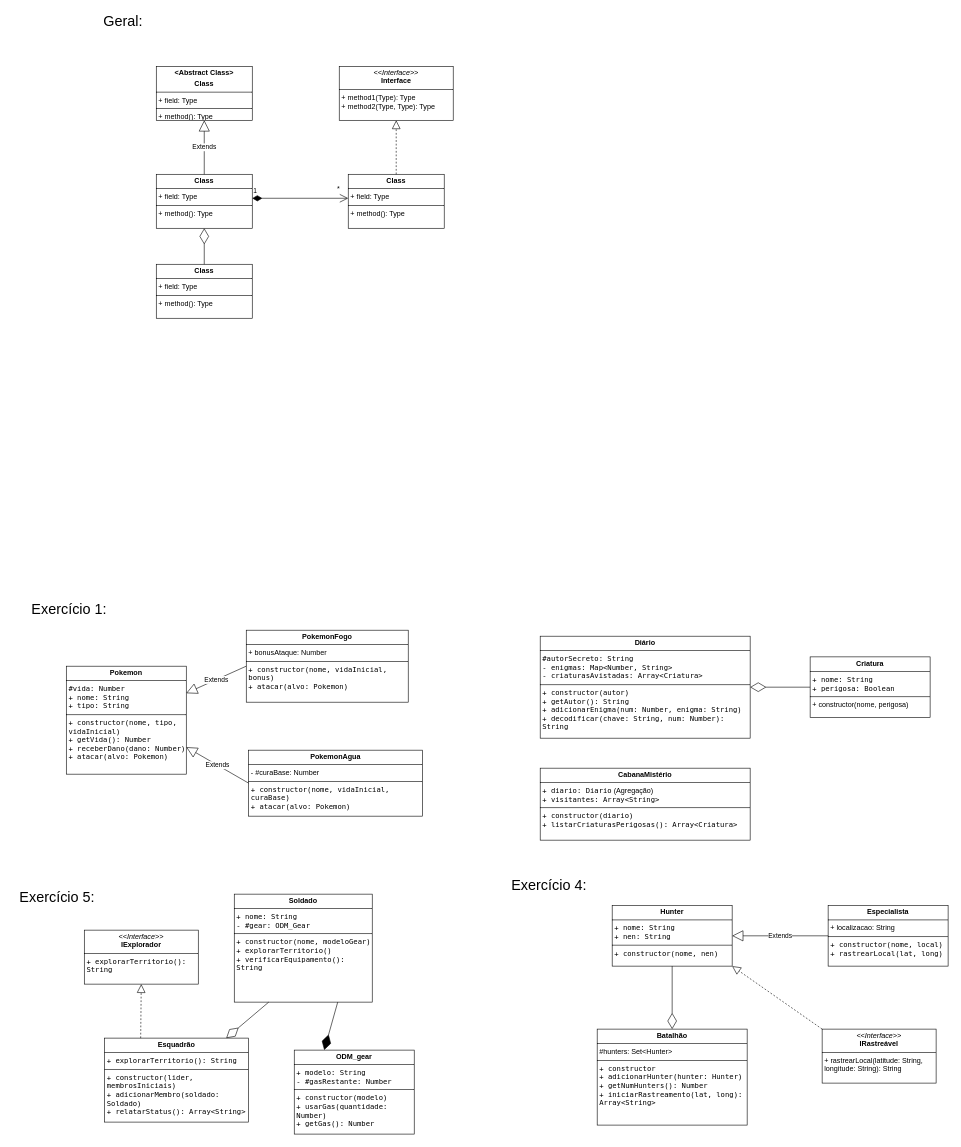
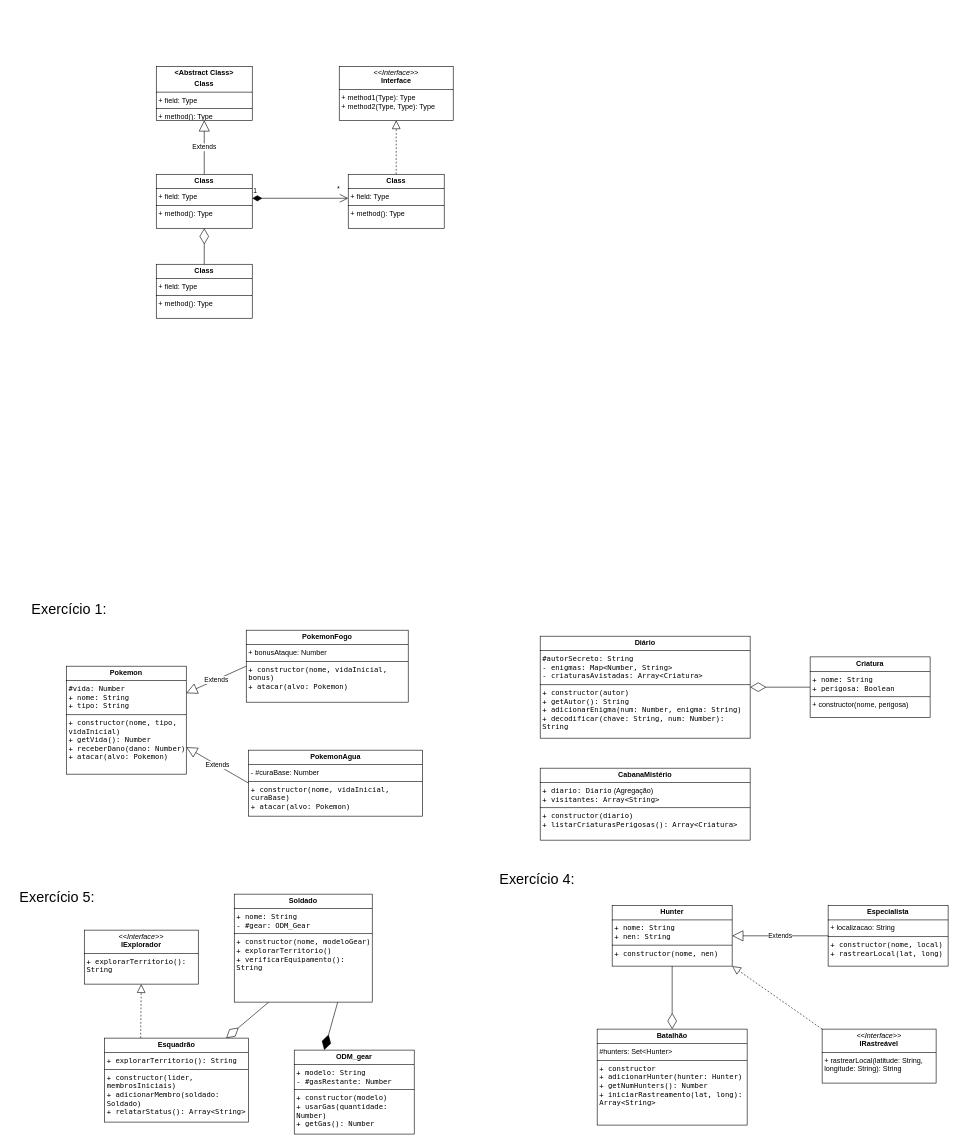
(123, 21) -> none
(549, 885) -> (537, 879)
